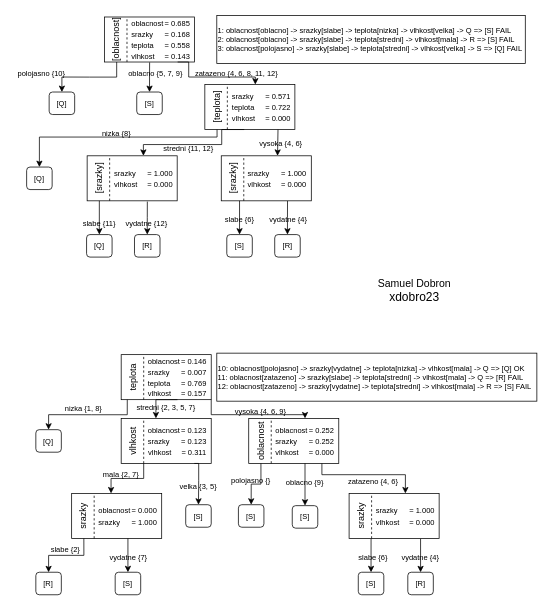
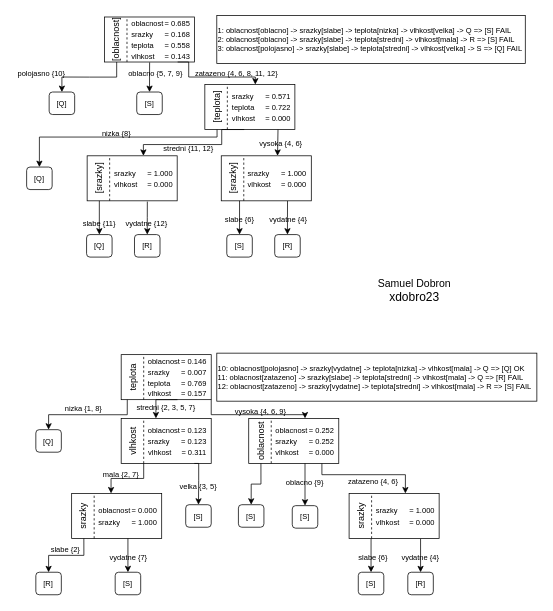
(251, 480) -> none
